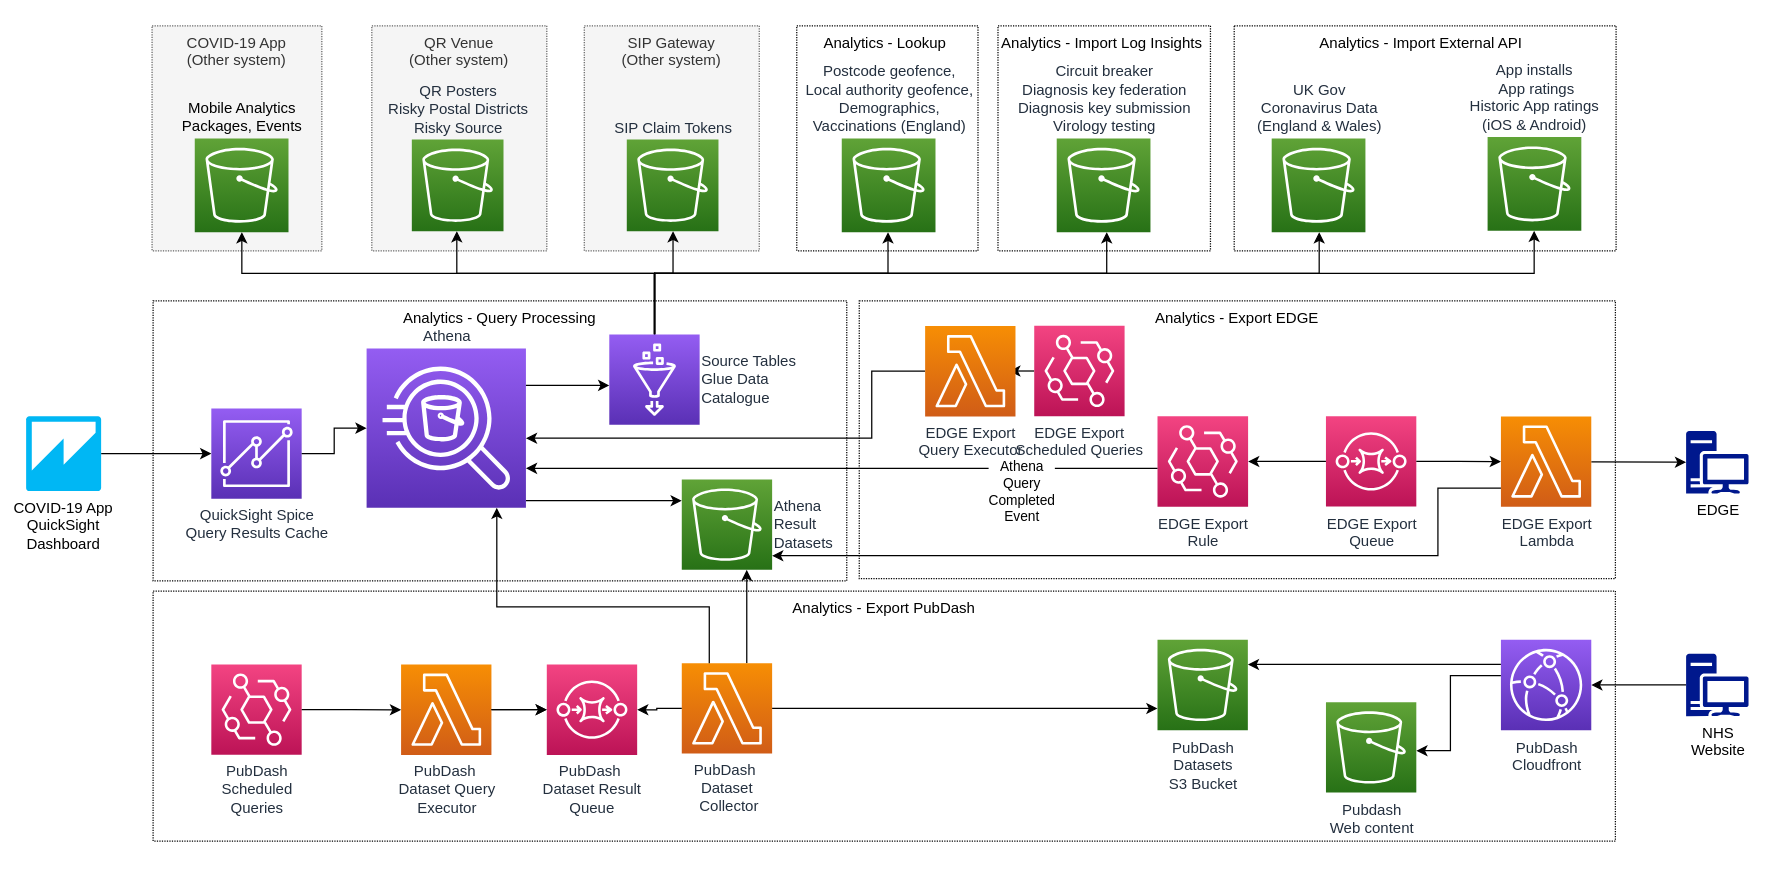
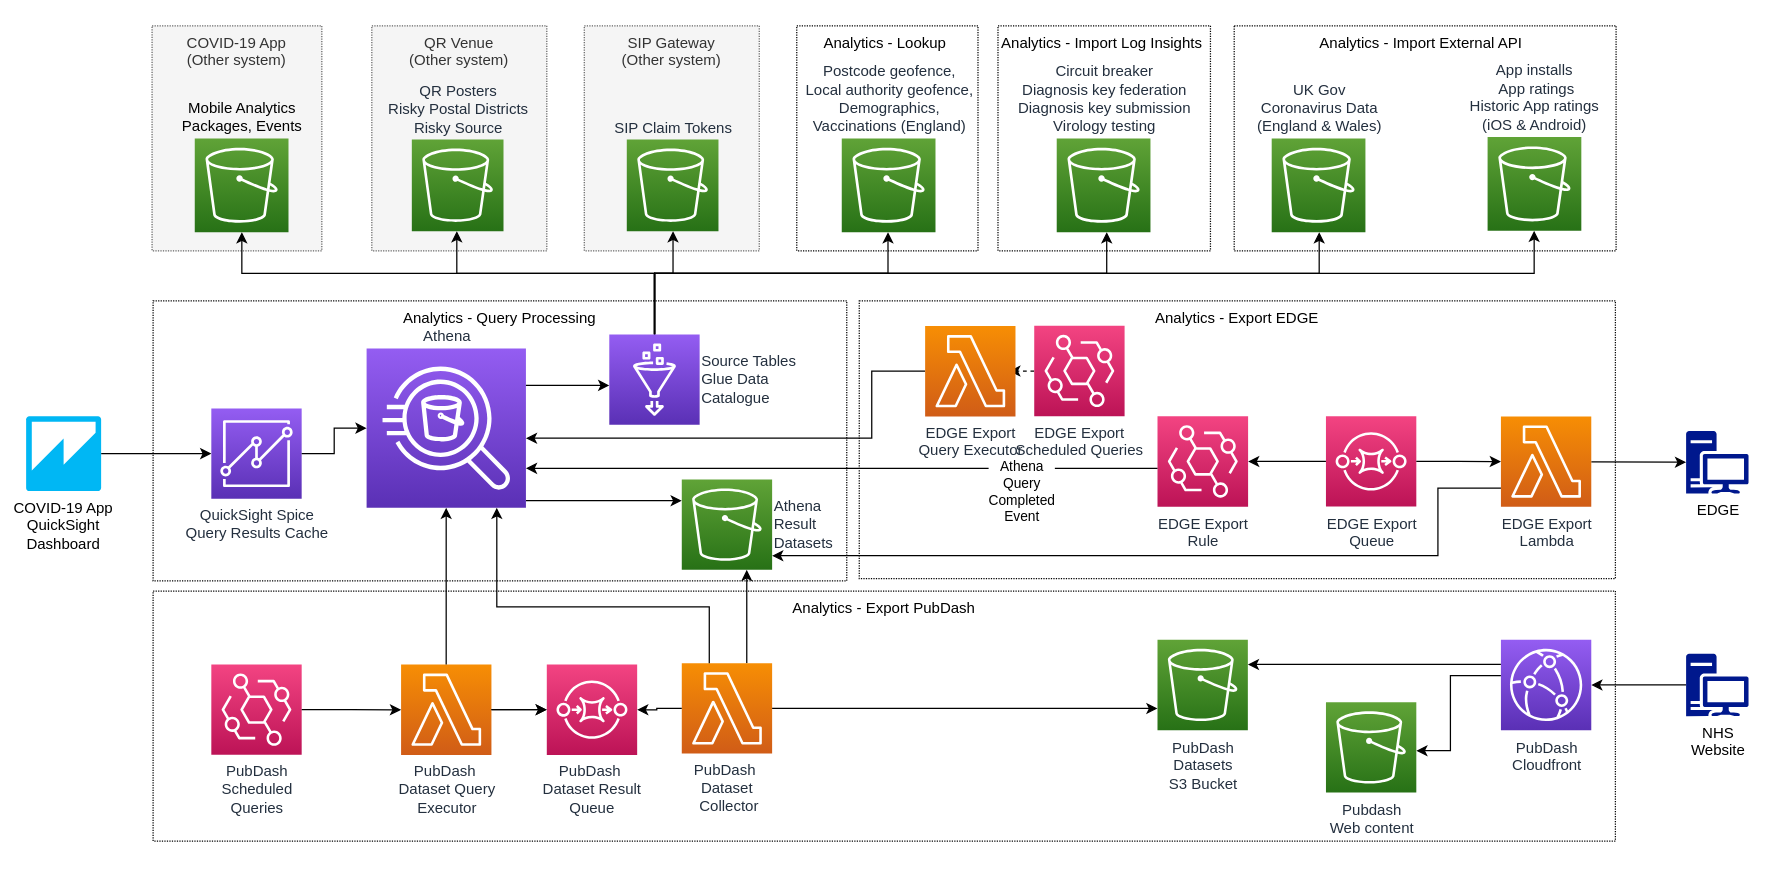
(1025, 371) -> (1025, 371)
none -> (446, 590)
